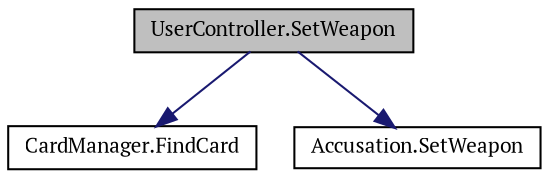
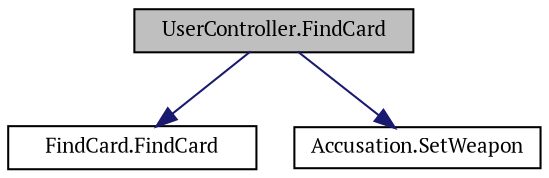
(274, 31) -> (274, 31)
(132, 148) -> (132, 148)
